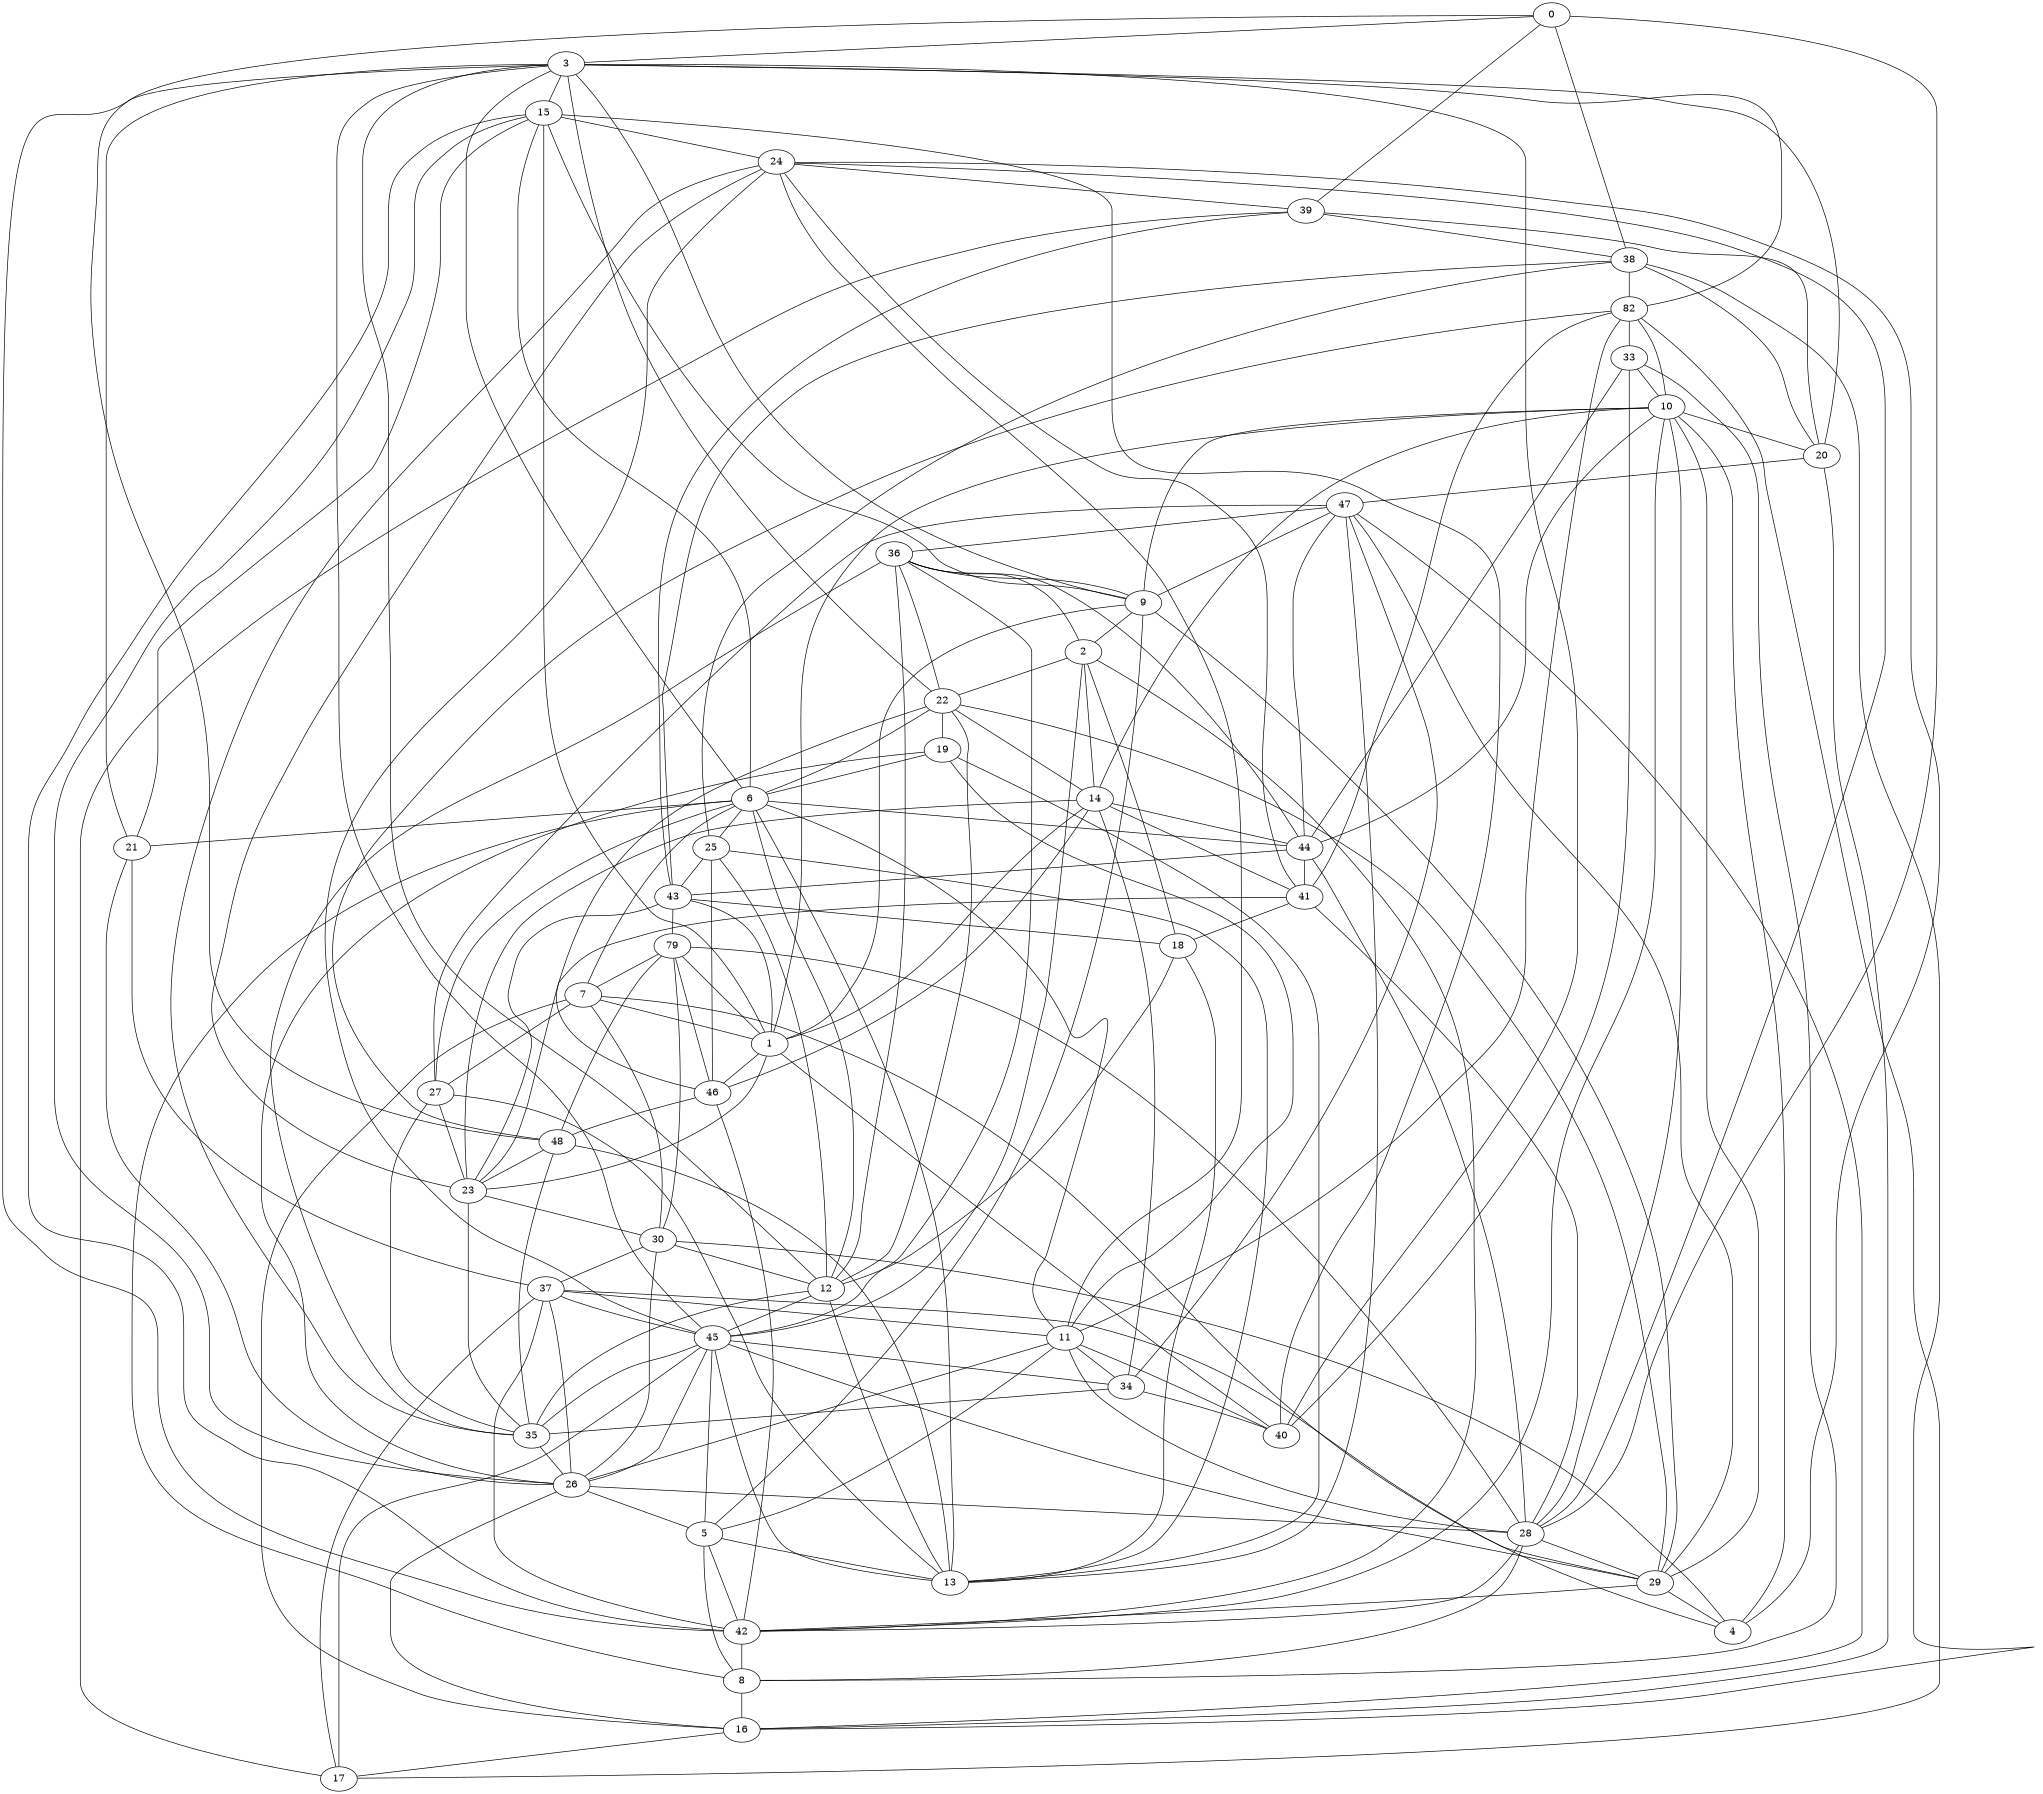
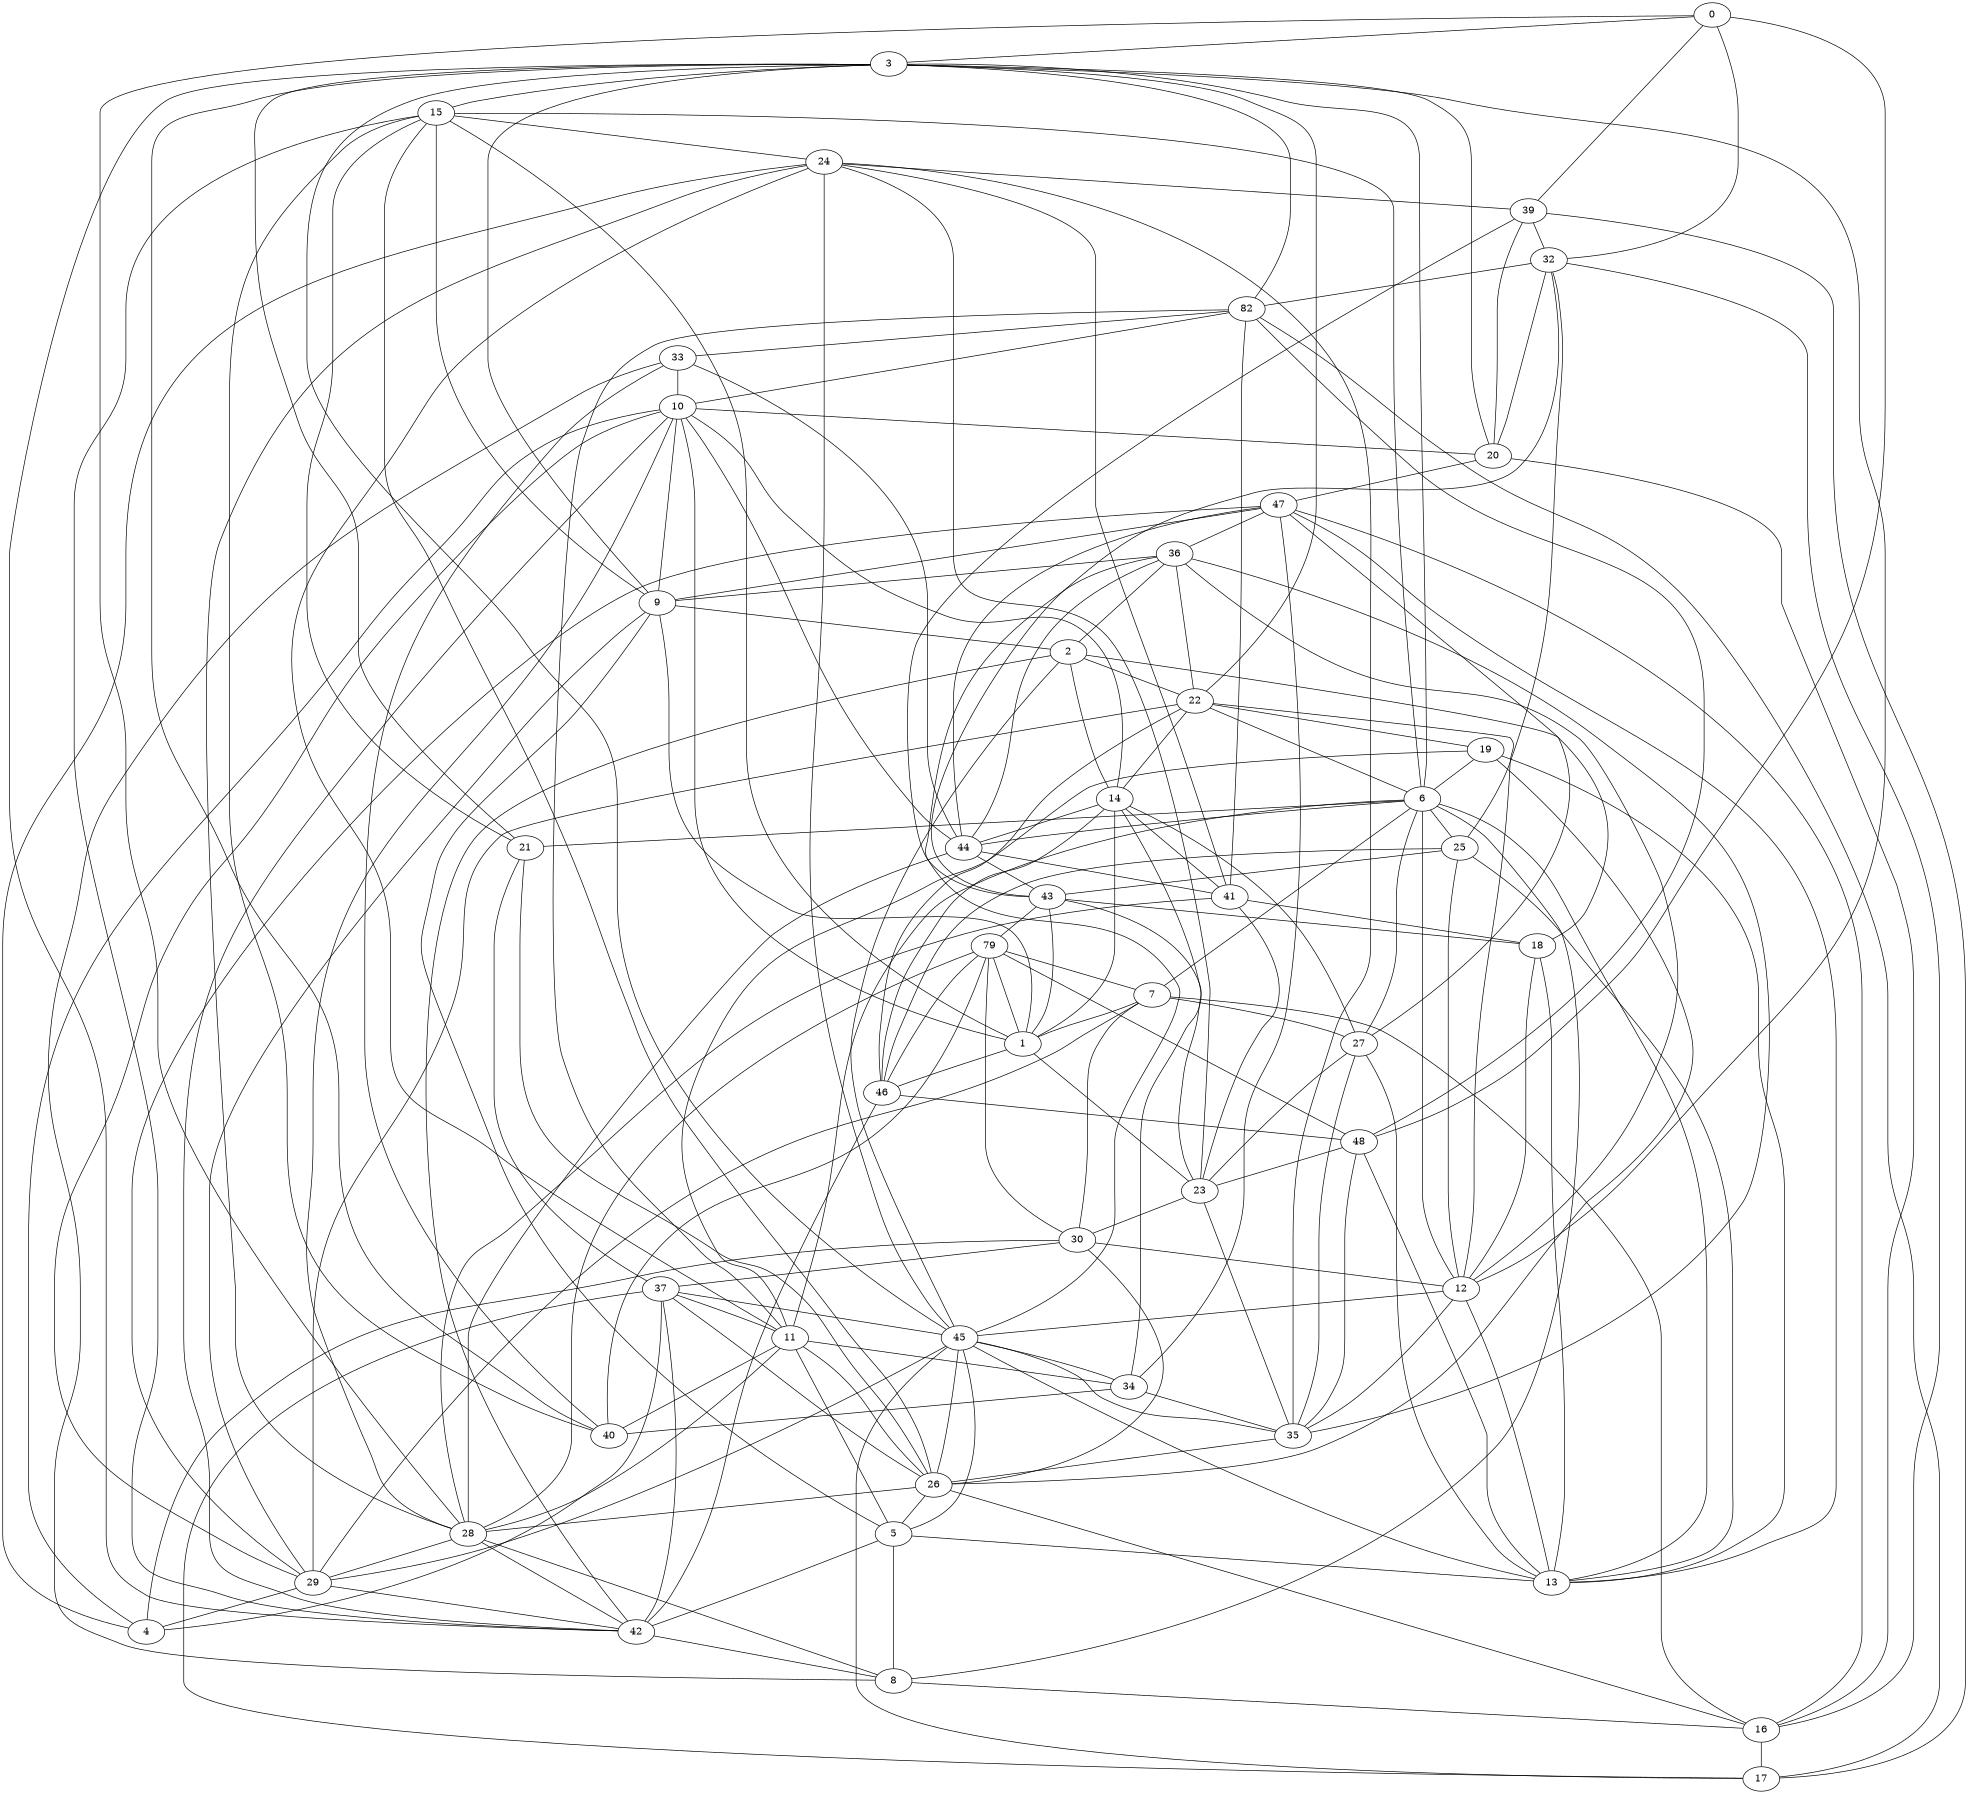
(1629, 260) -> (1549, 260)
(658, 847) -> (1267, 895)
(1023, 1243) -> (775, 1183)
